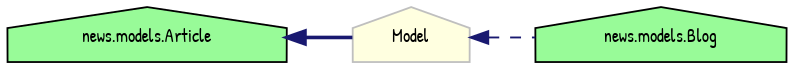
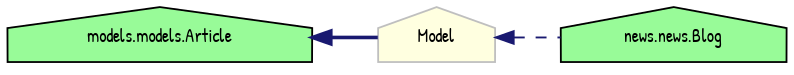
(147, 37) -> (160, 37)
(661, 37) -> (674, 37)
